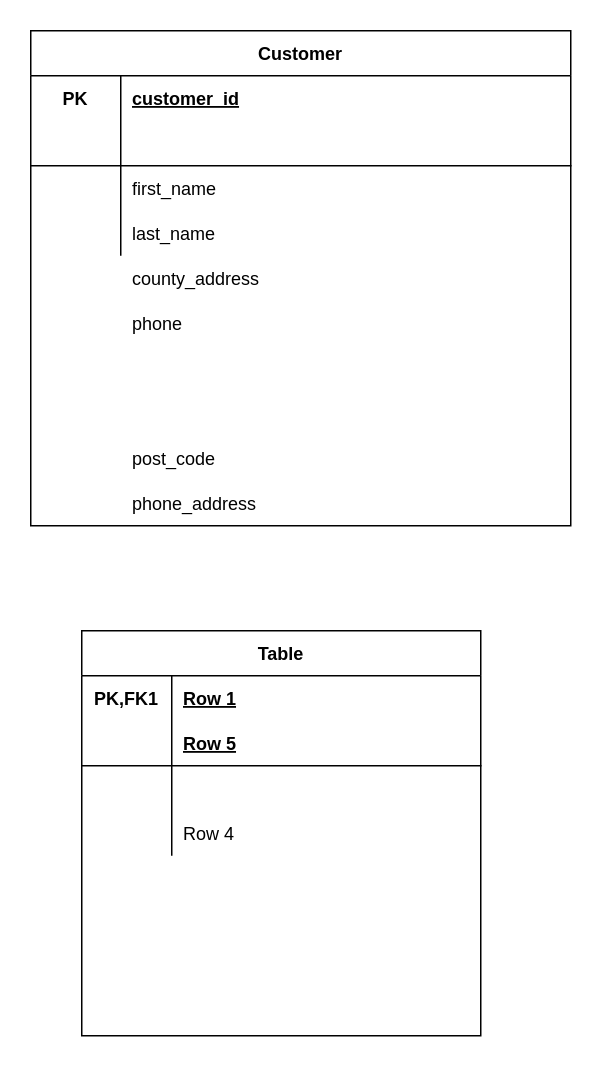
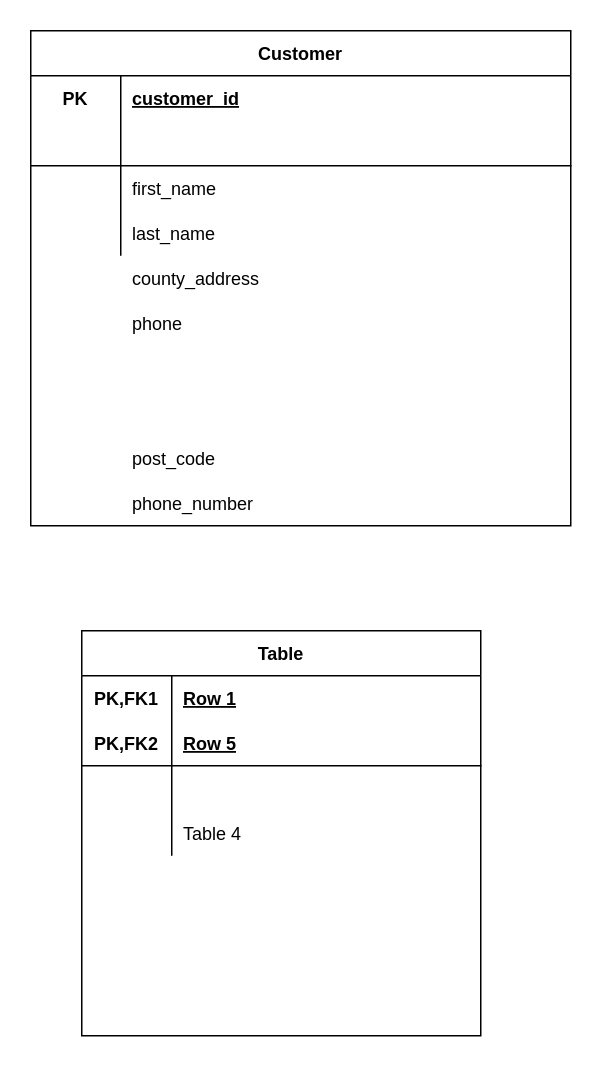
(198, 504) -> (192, 504)
none -> (127, 743)
(206, 834) -> (214, 834)
